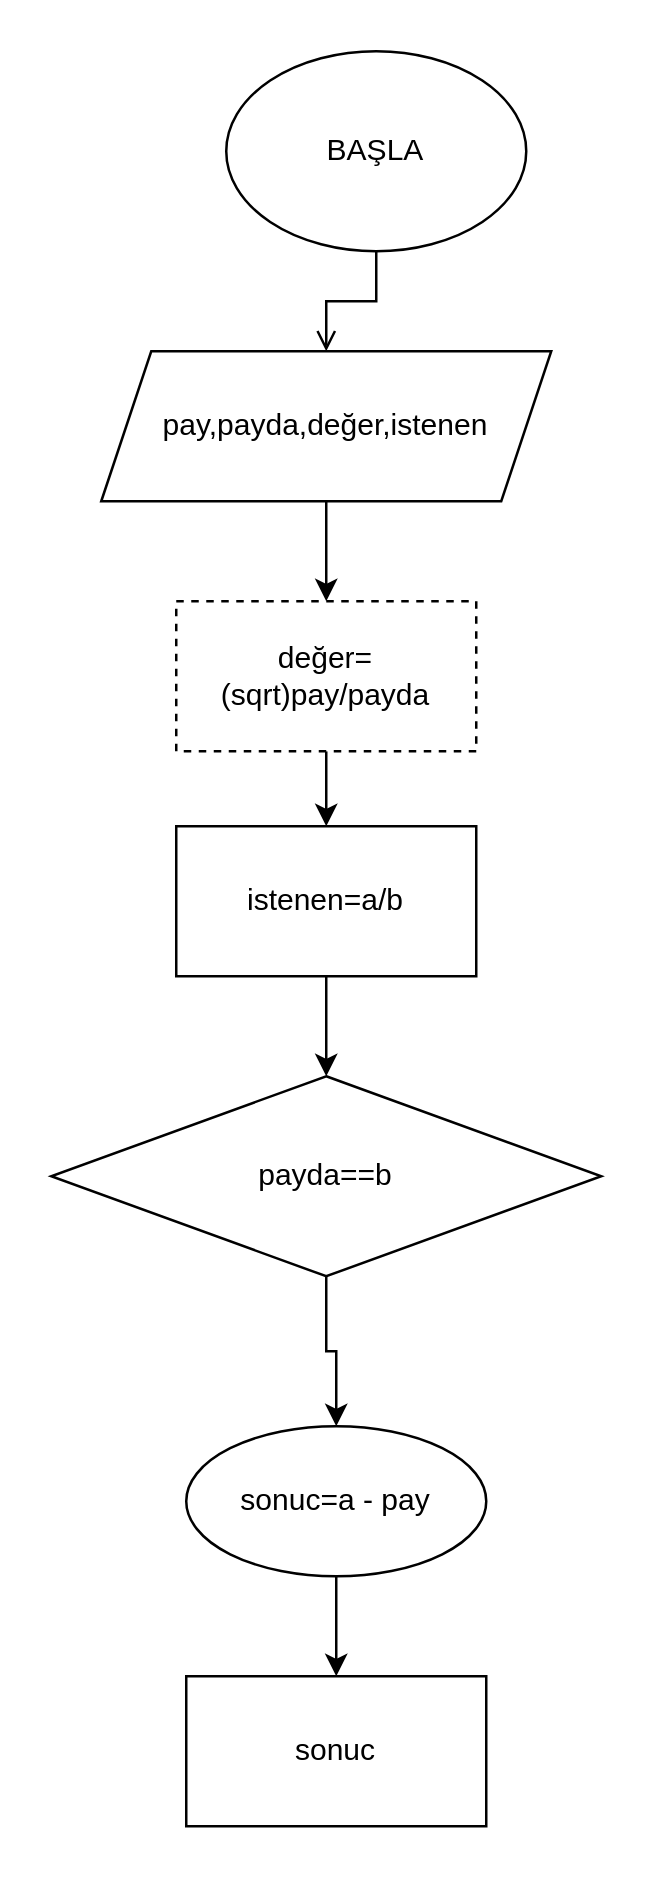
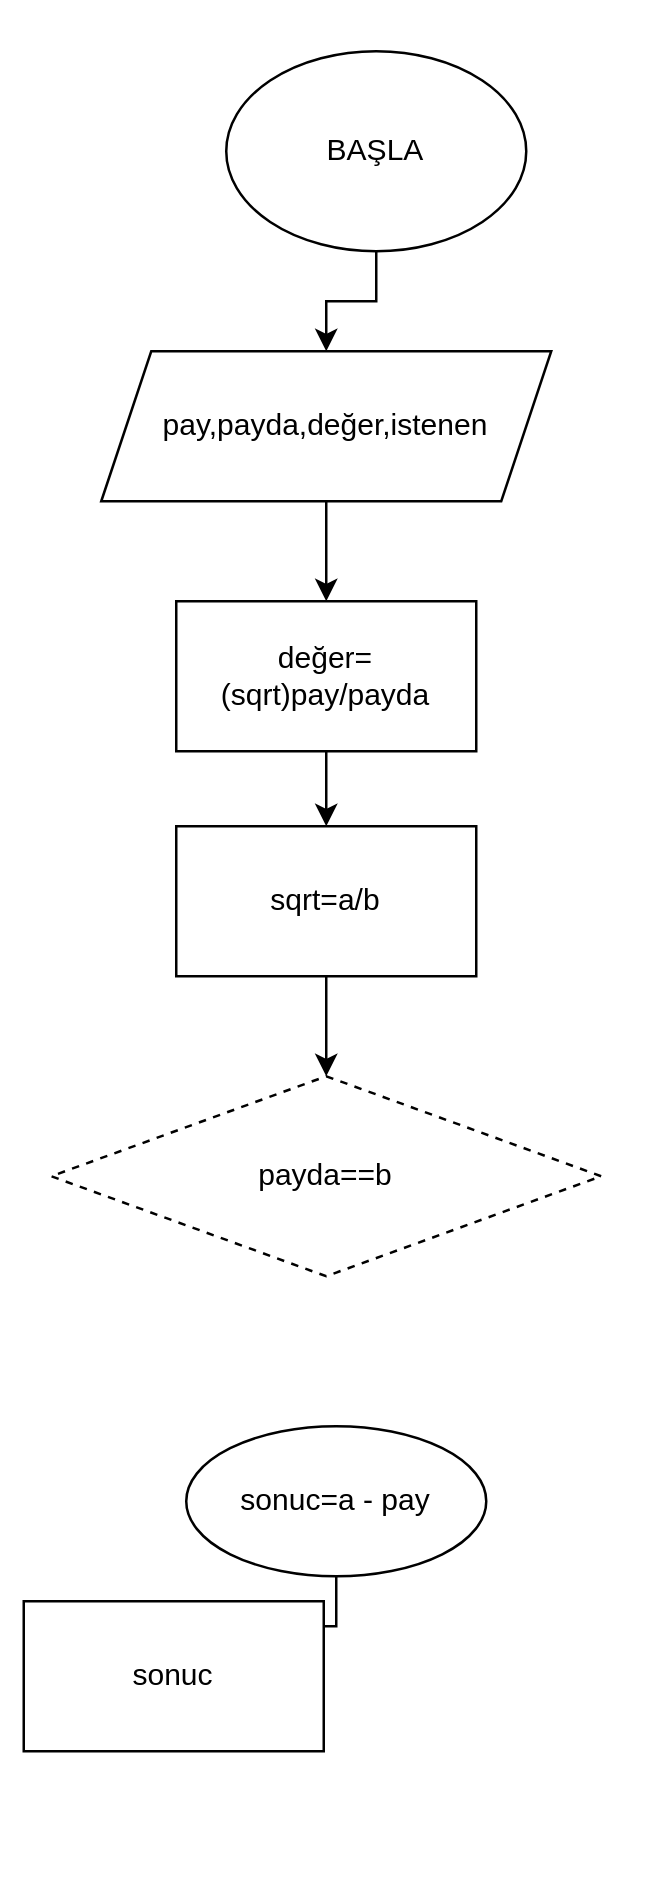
(326, 337) -> (326, 333)
(326, 676) -> (326, 676)
(326, 901) -> (326, 901)
(326, 1176) -> (326, 1176)
(326, 1348) -> none
(336, 1751) -> (174, 1676)
